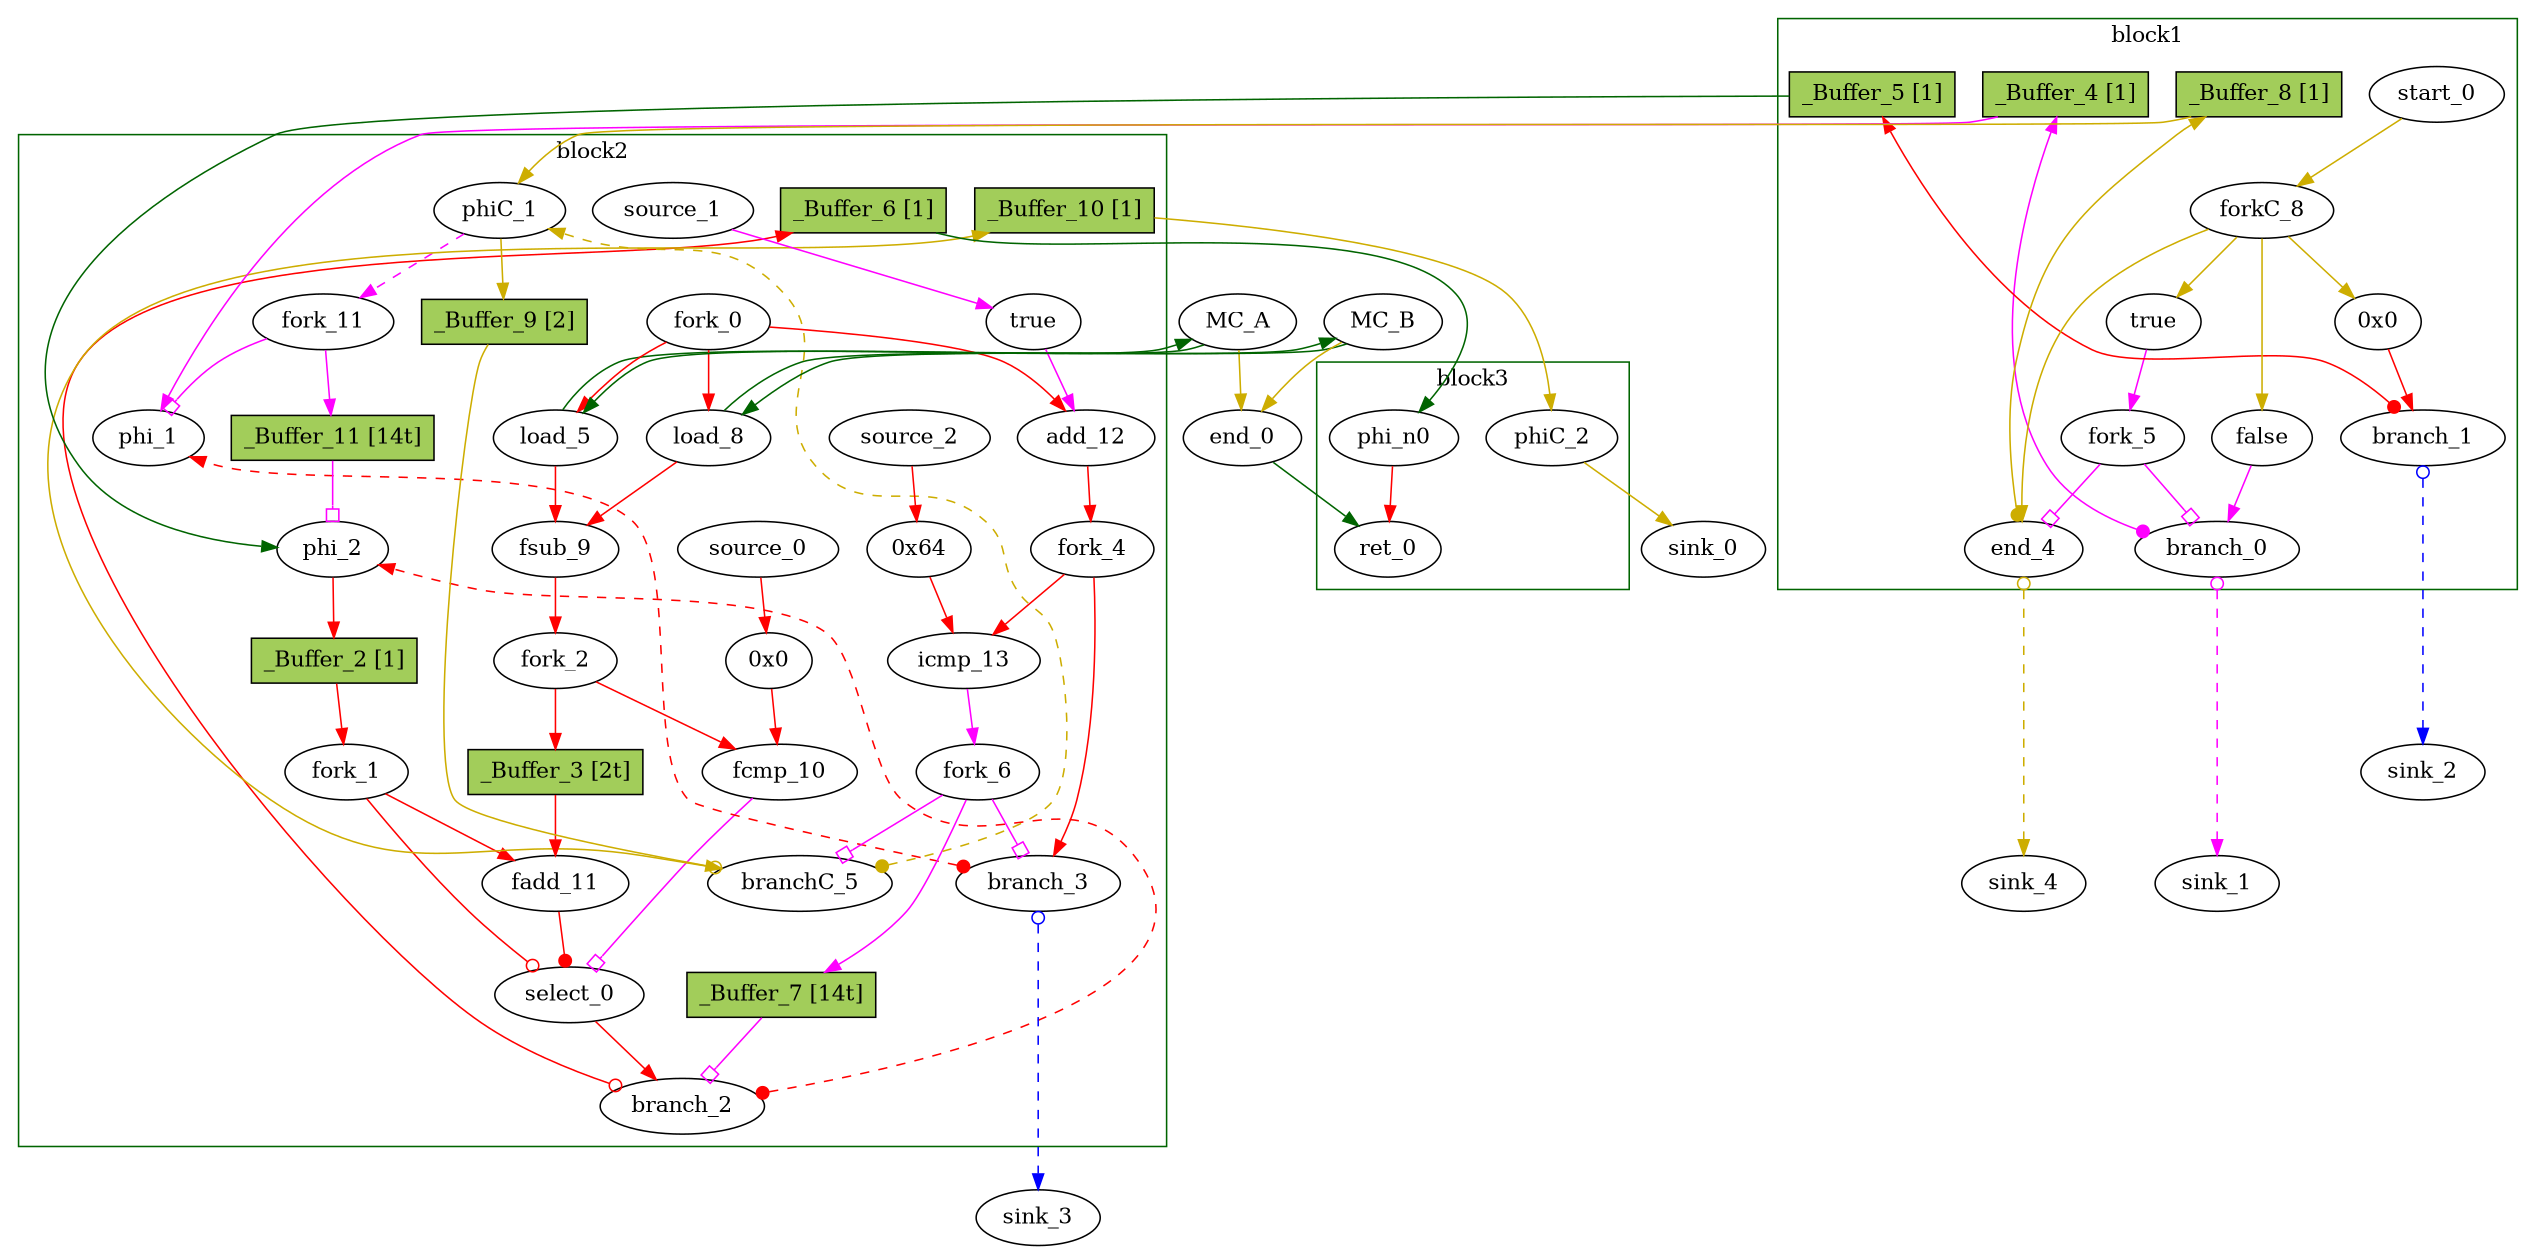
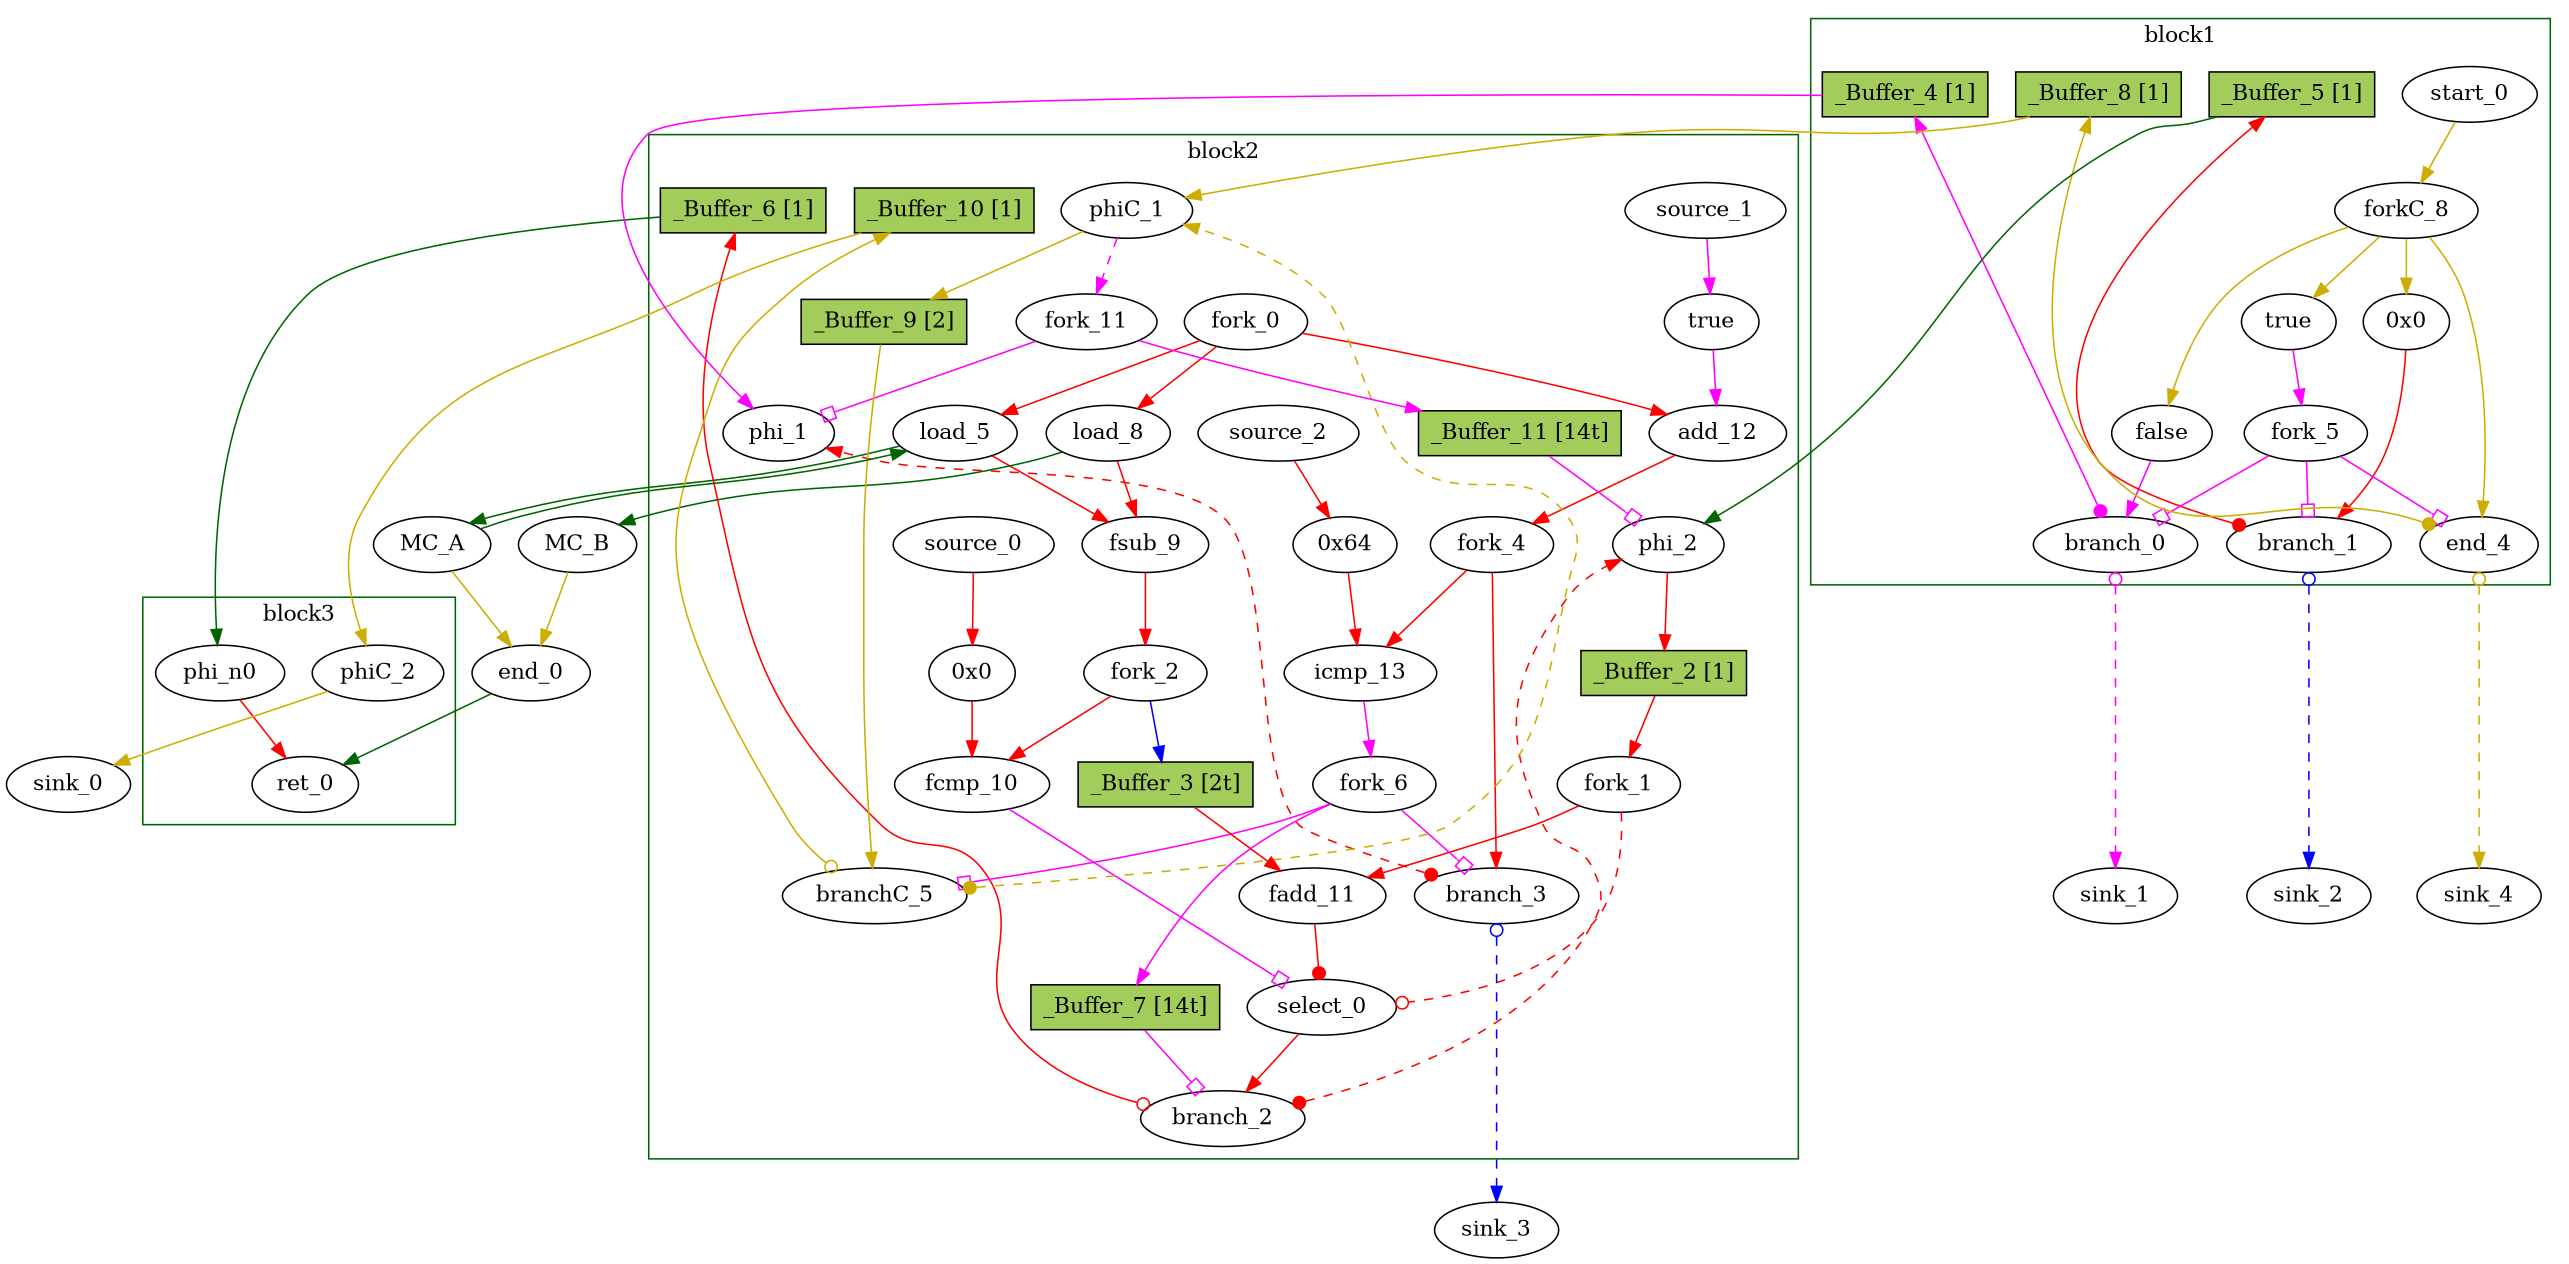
(1045, 353) -> none
none -> (2307, 481)
(555, 711) -> (1155, 724)
(442, 885) -> (1560, 952)
